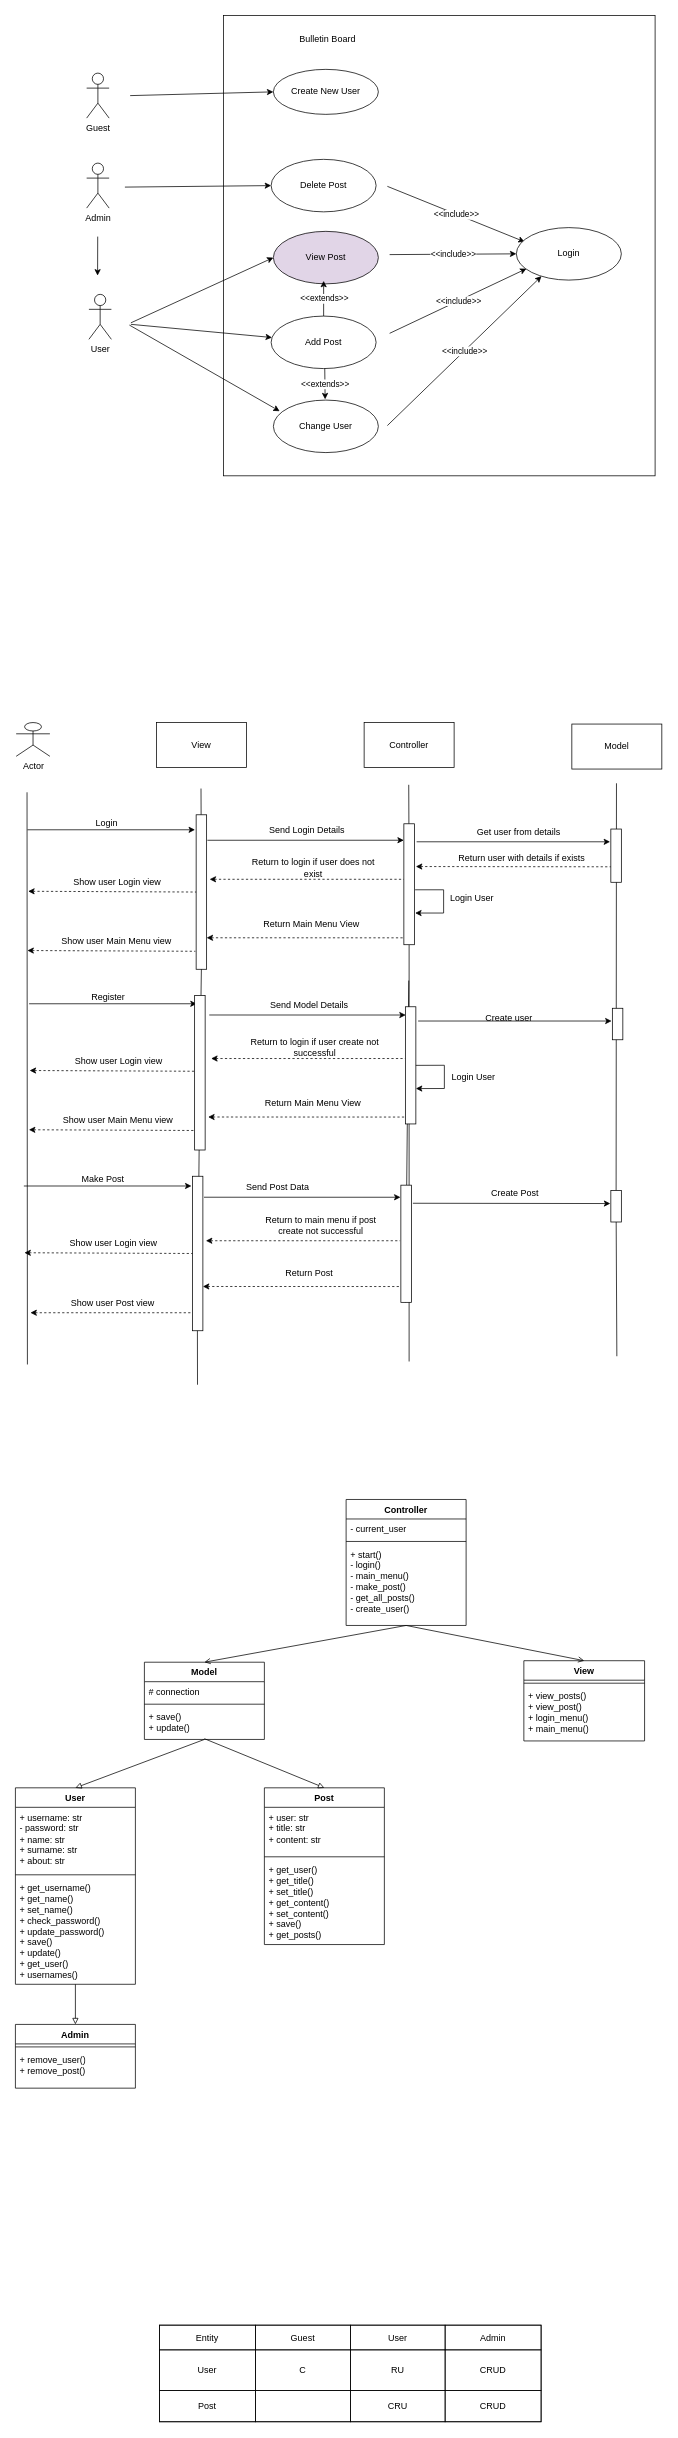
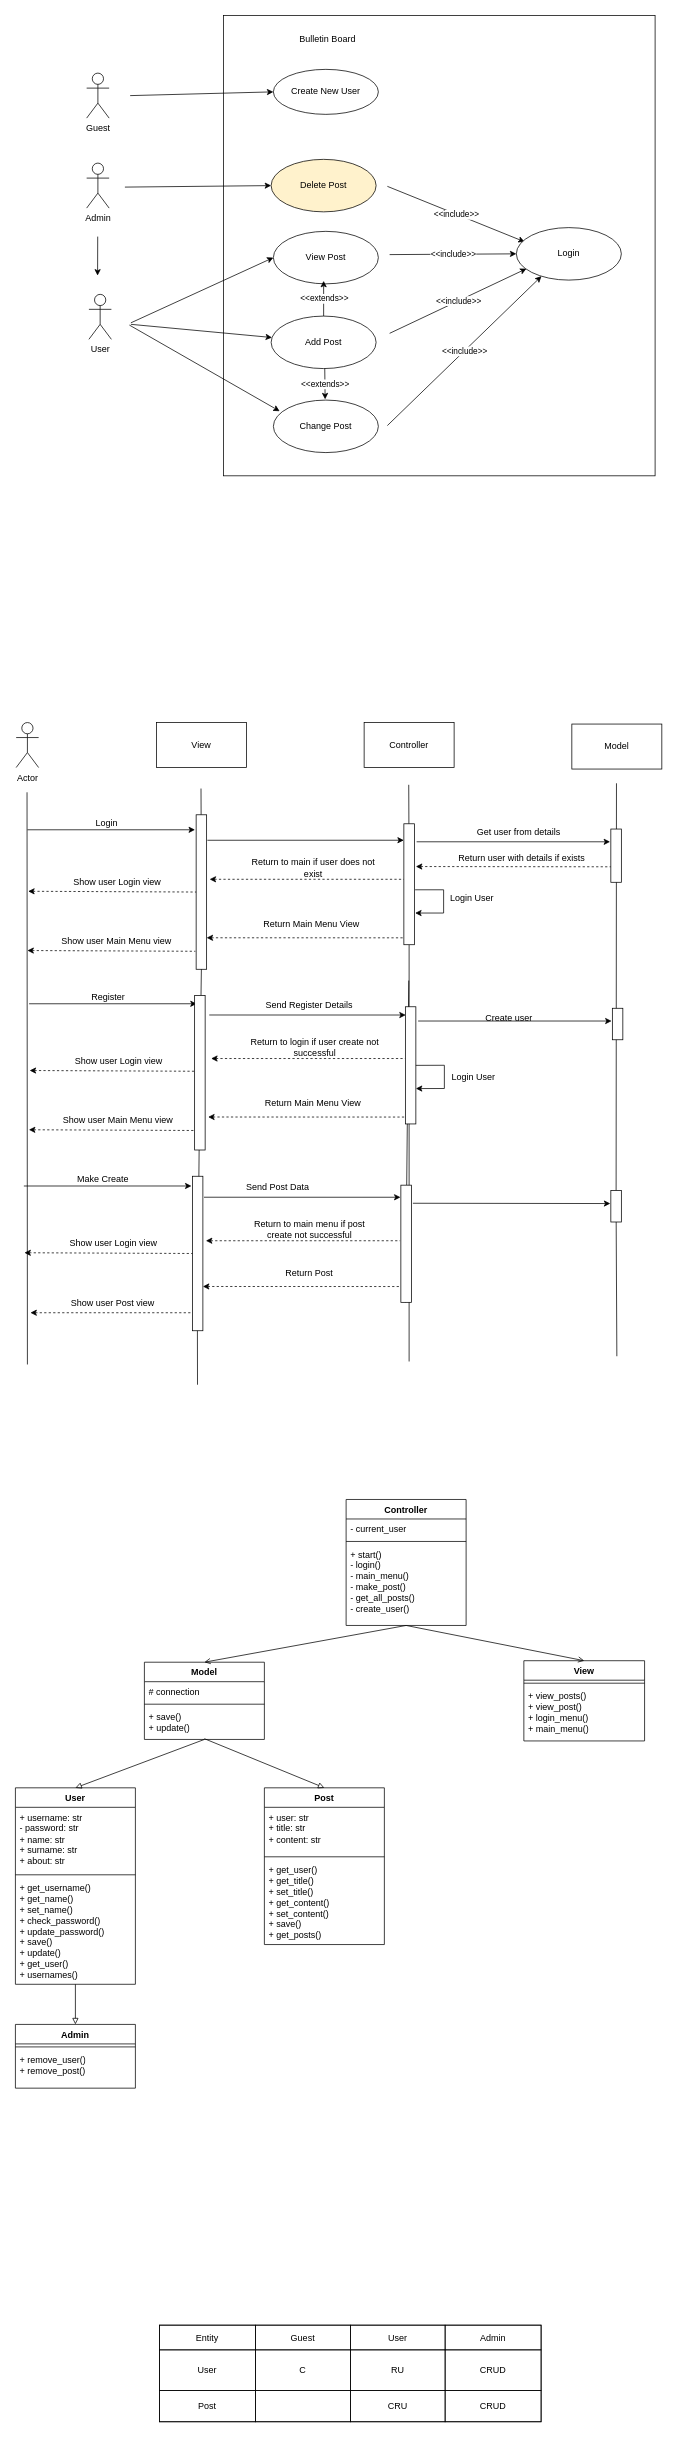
(324, 186) -> (324, 186)
(326, 258) -> (326, 258)
(326, 426) -> (326, 426)
(33, 740) -> (27, 745)
(307, 831) -> none
(314, 868) -> (314, 868)
(309, 1005) -> (309, 1005)
(103, 1179) -> (103, 1179)
(515, 1194) -> none
(321, 1226) -> (310, 1230)
